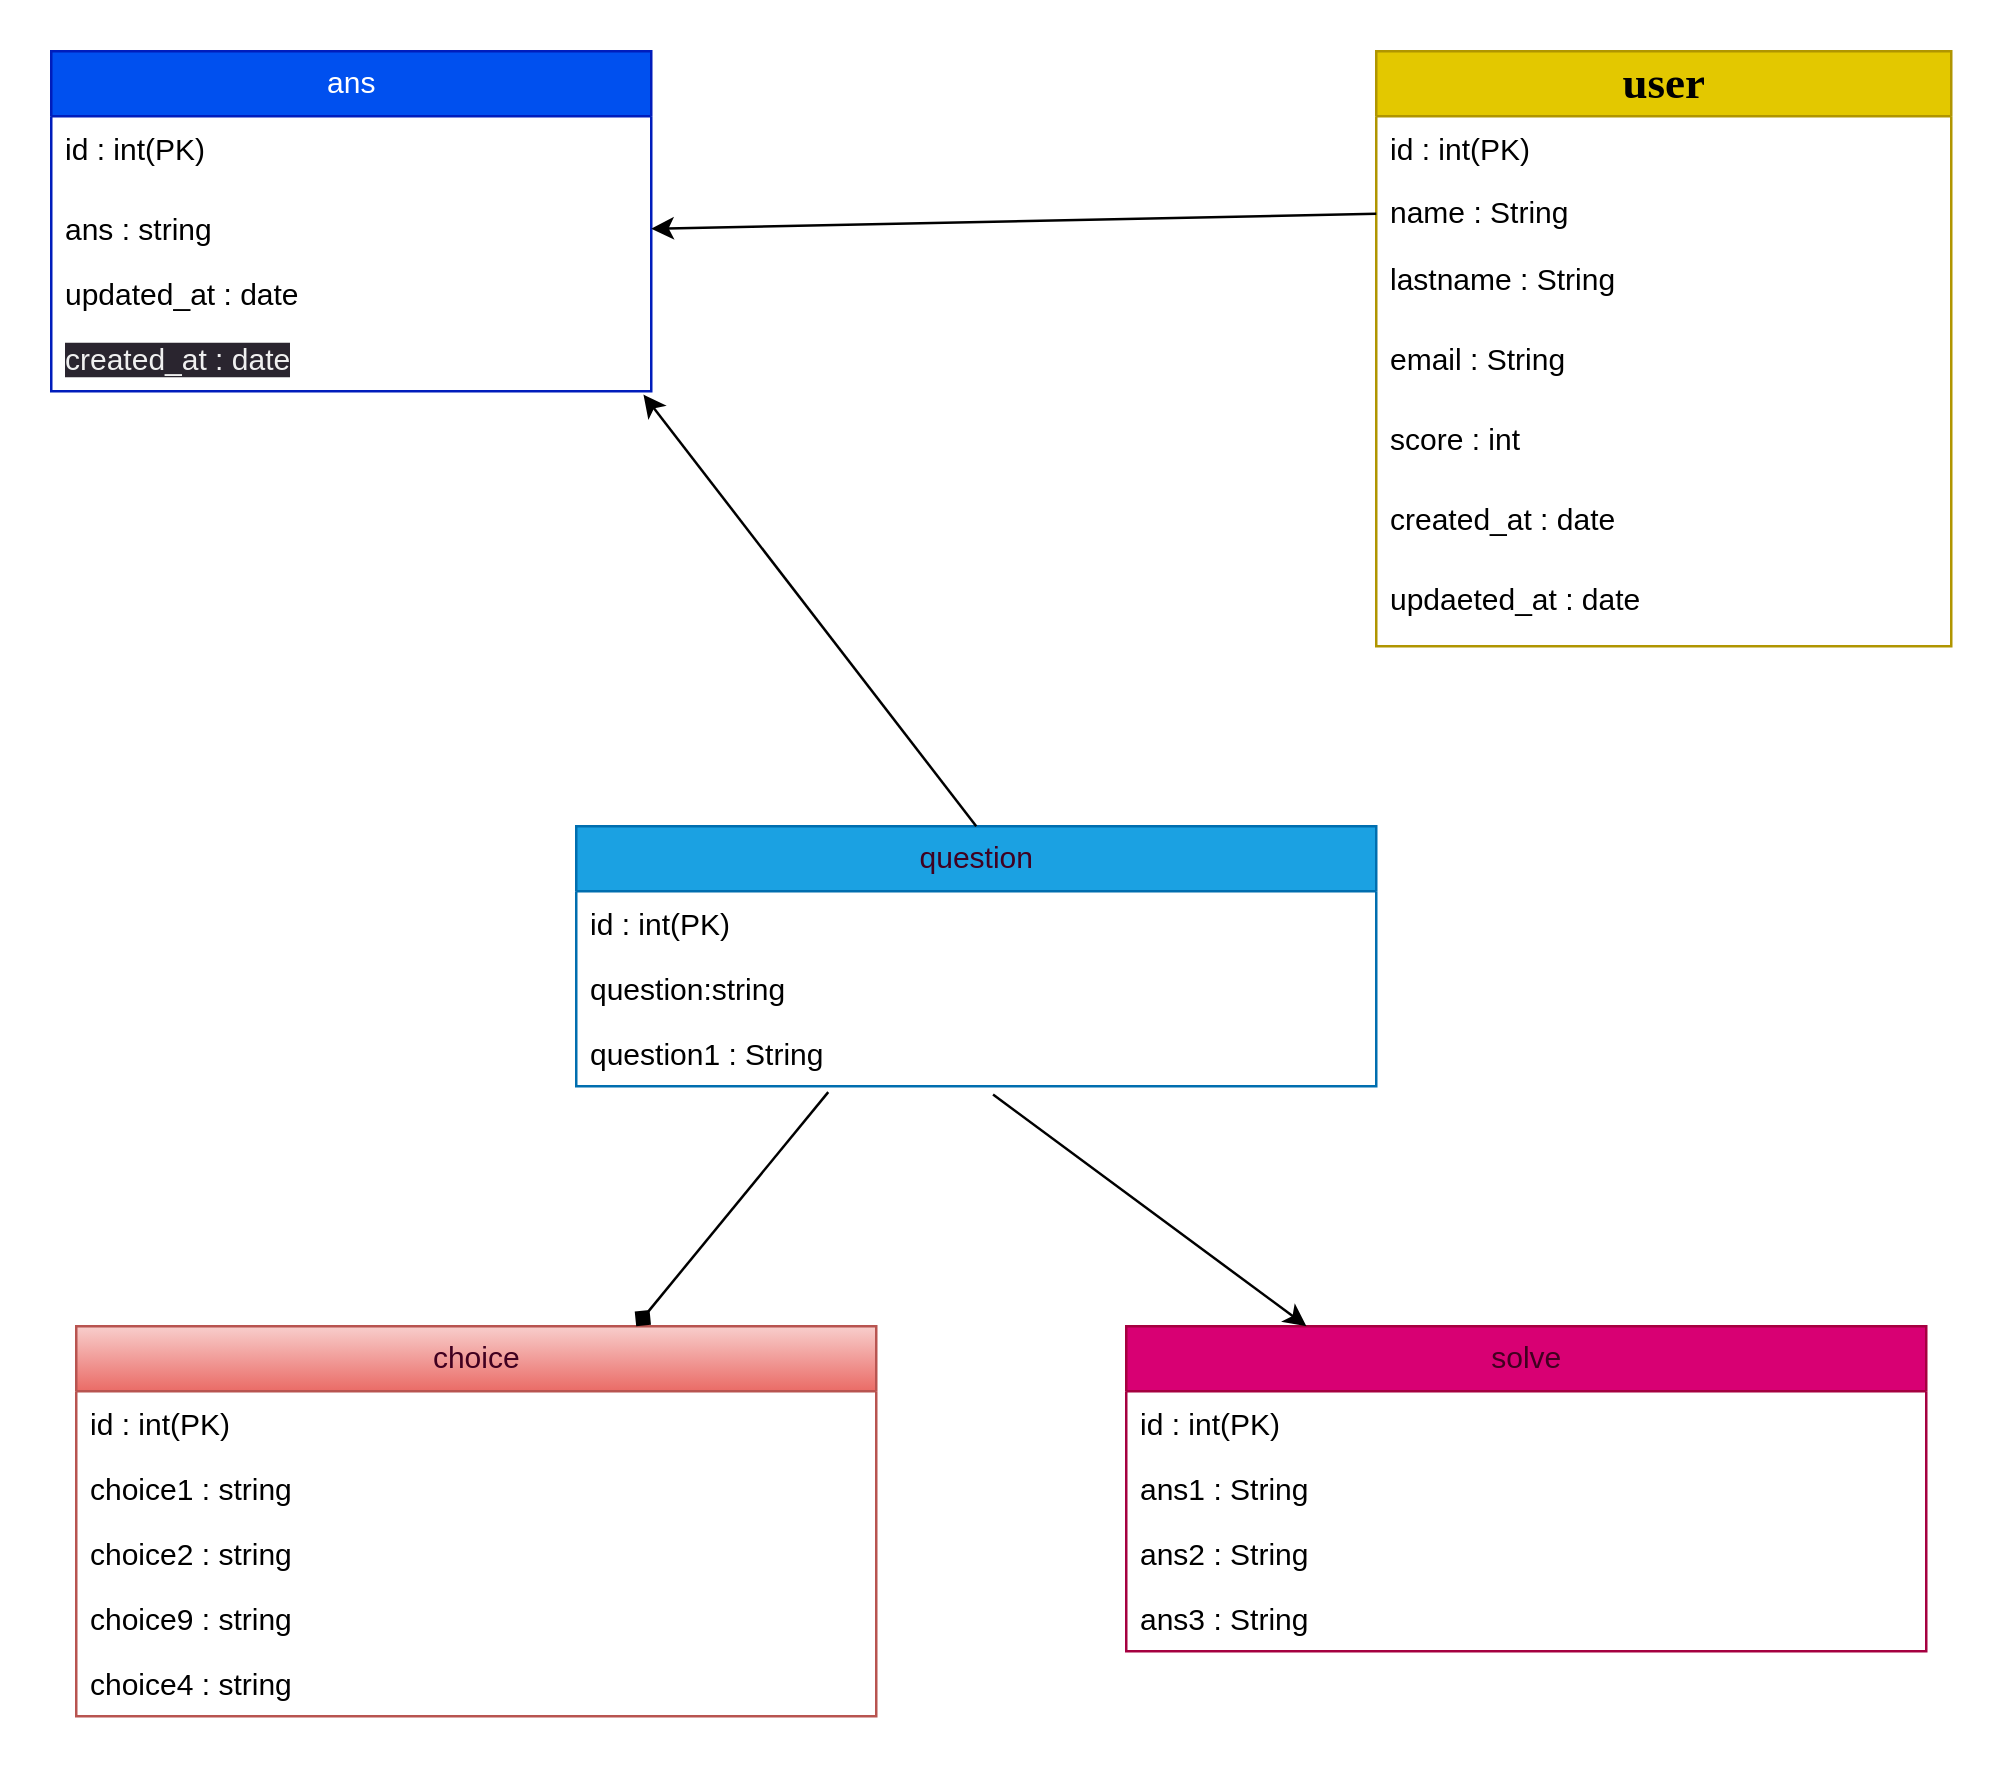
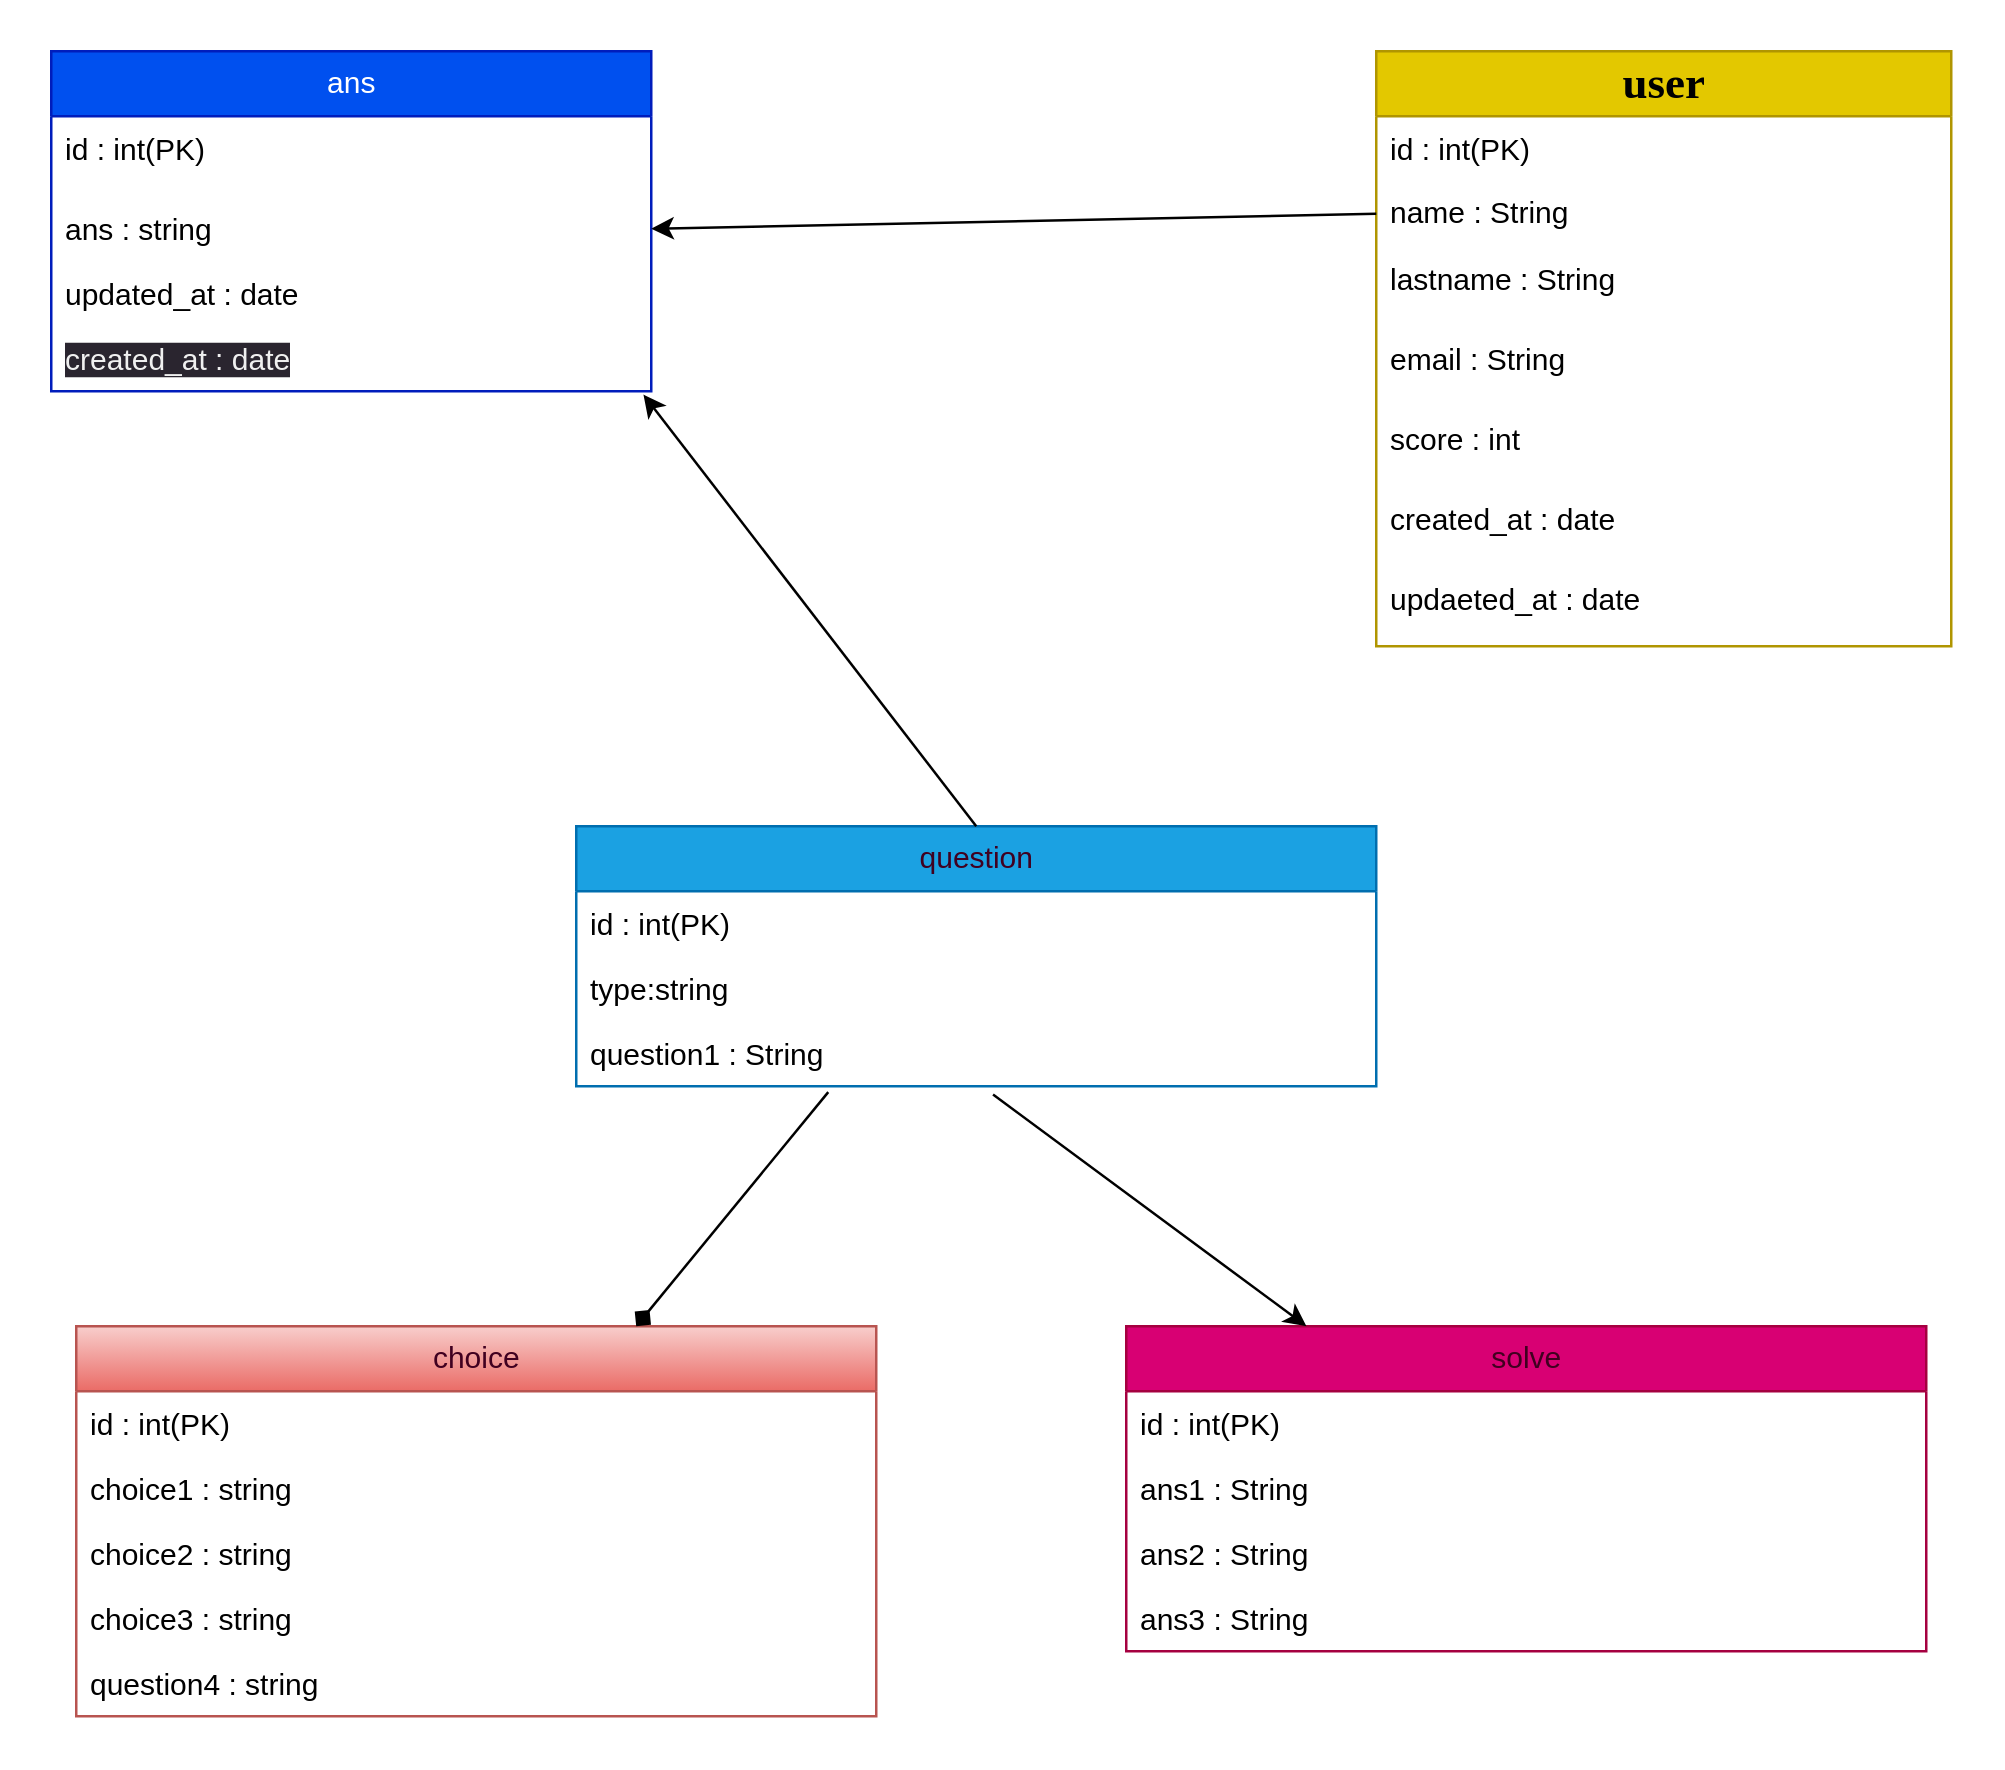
(706, 992) -> (676, 992)
(206, 1622) -> (206, 1622)
(206, 1687) -> (223, 1687)
